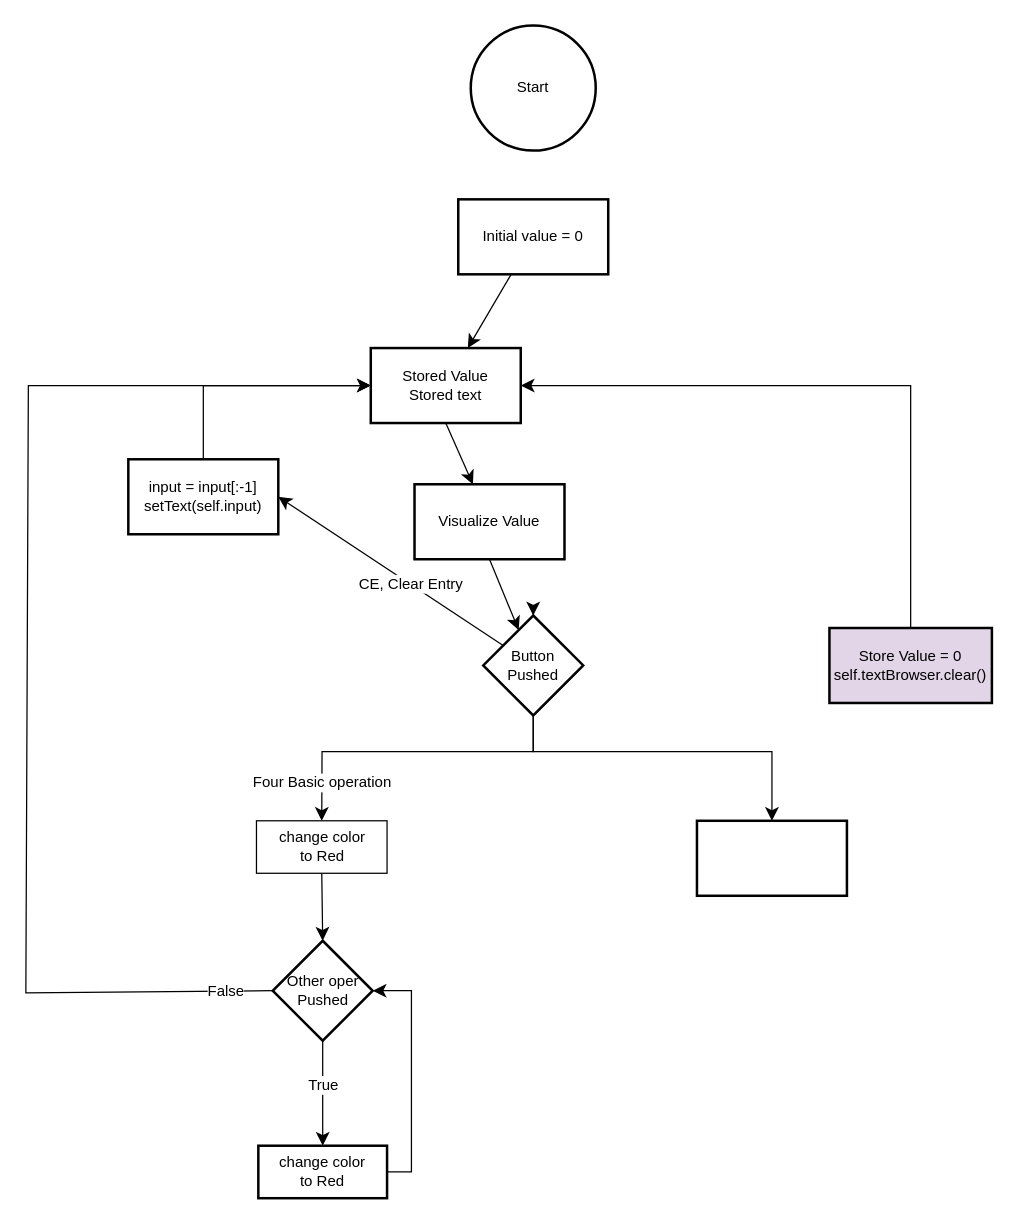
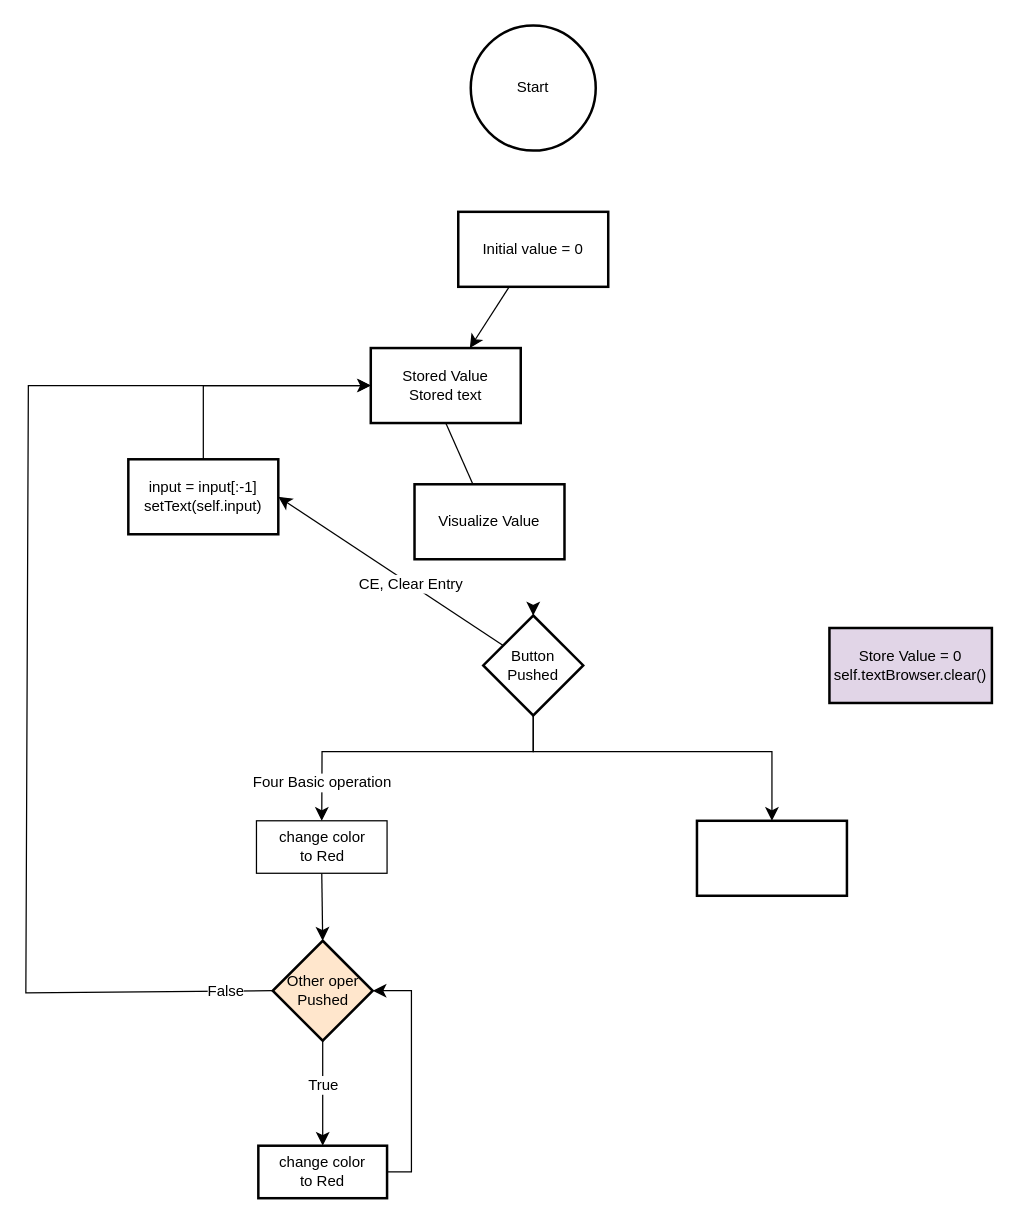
(533, 237) -> (533, 249)
(361, 386) -> (361, 386)
(842, 386) -> none
(468, 473) -> (470, 478)
(502, 591) -> none
(323, 991) -> (323, 991)
